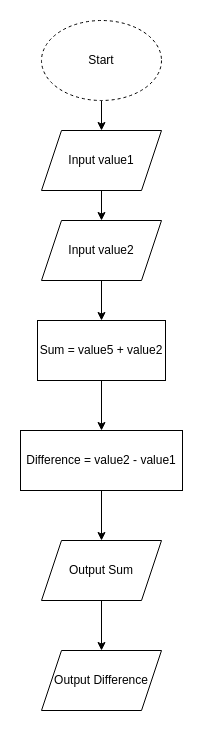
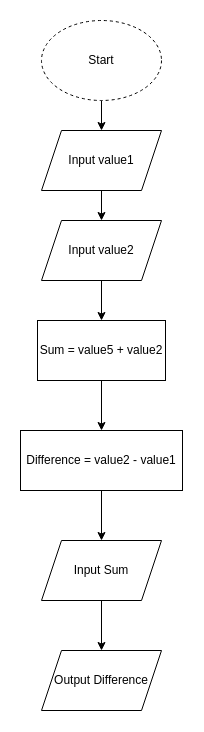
(102, 571) -> (102, 571)
